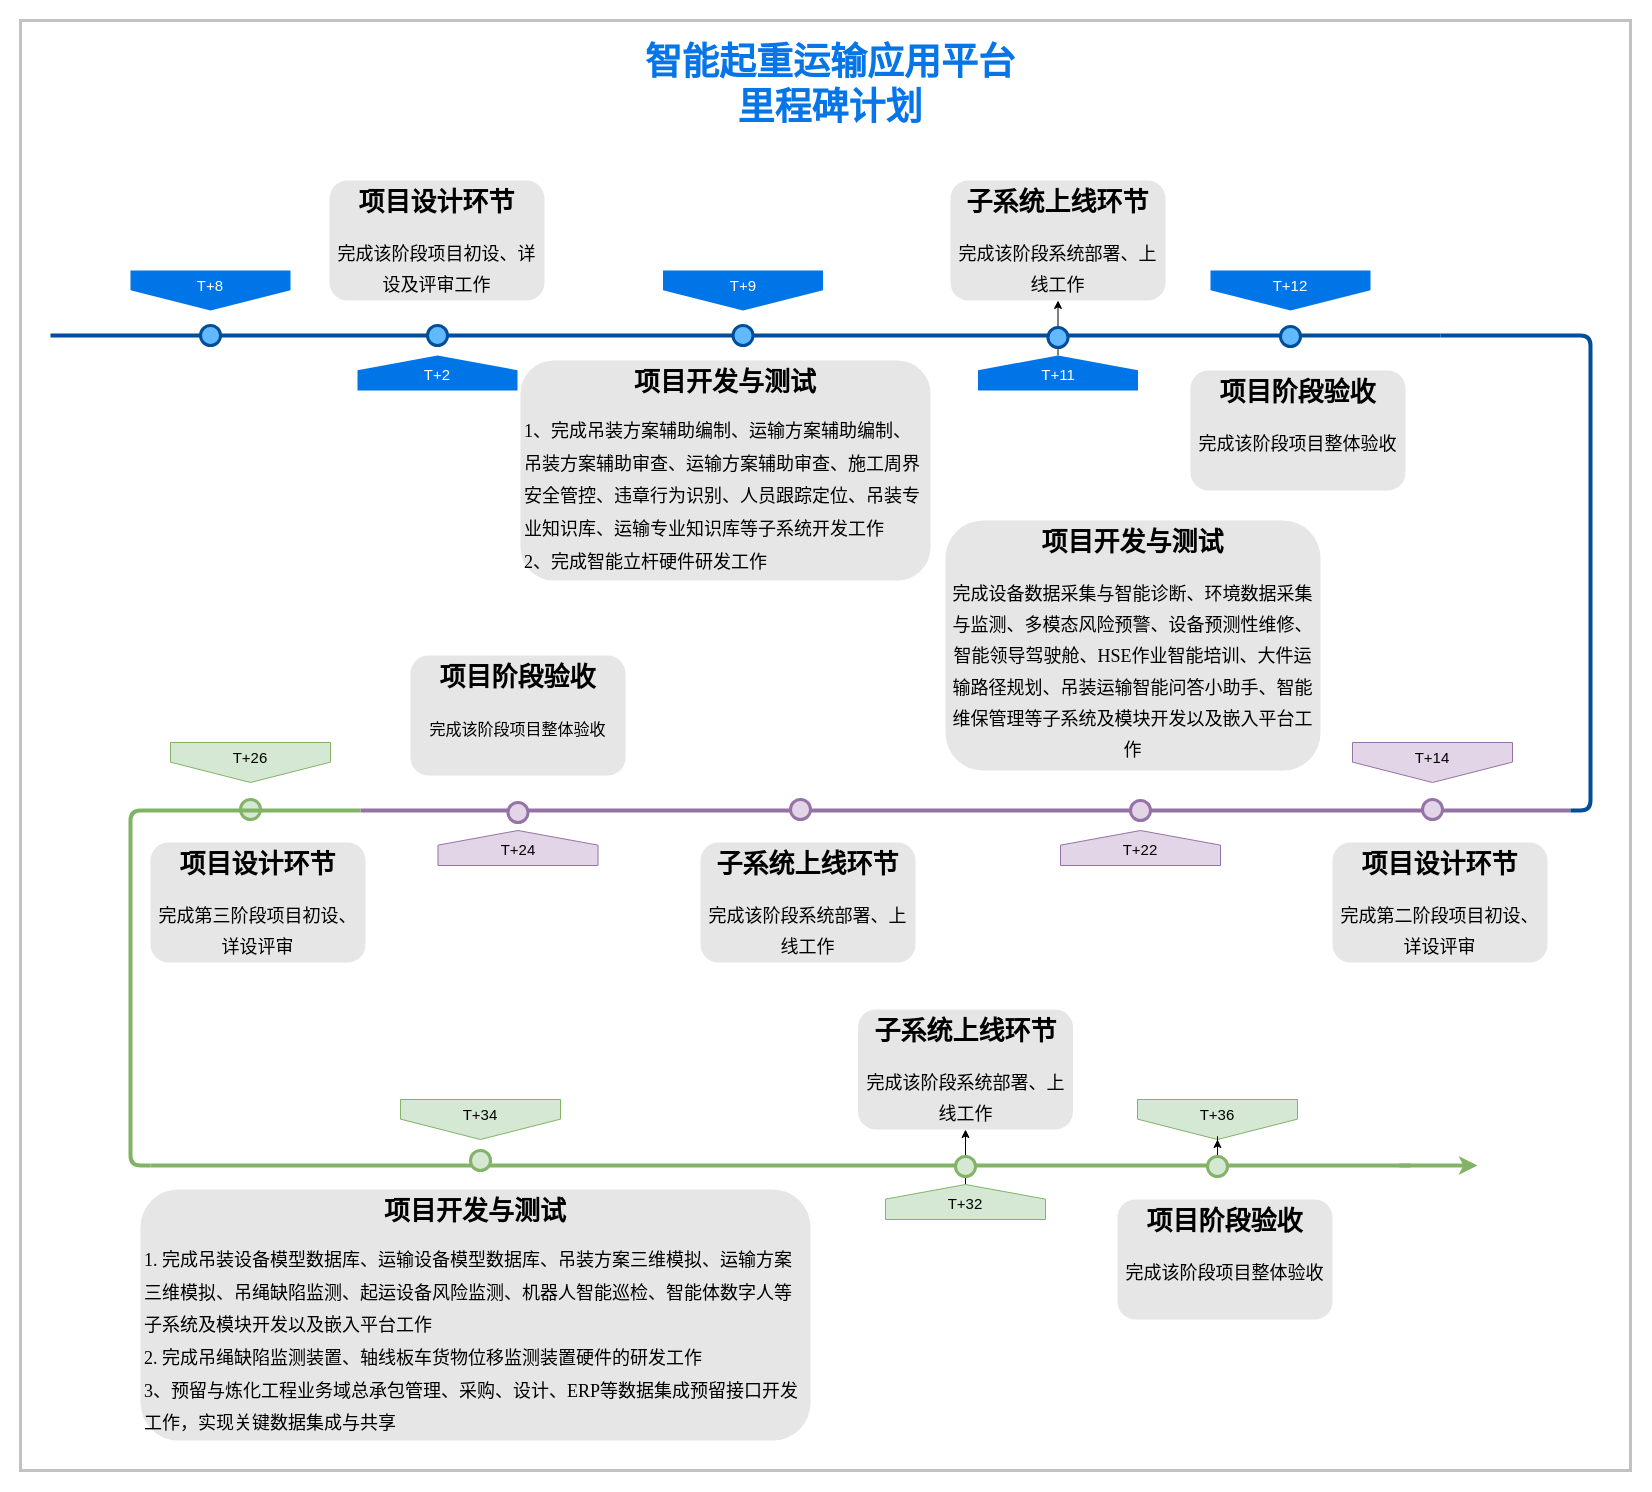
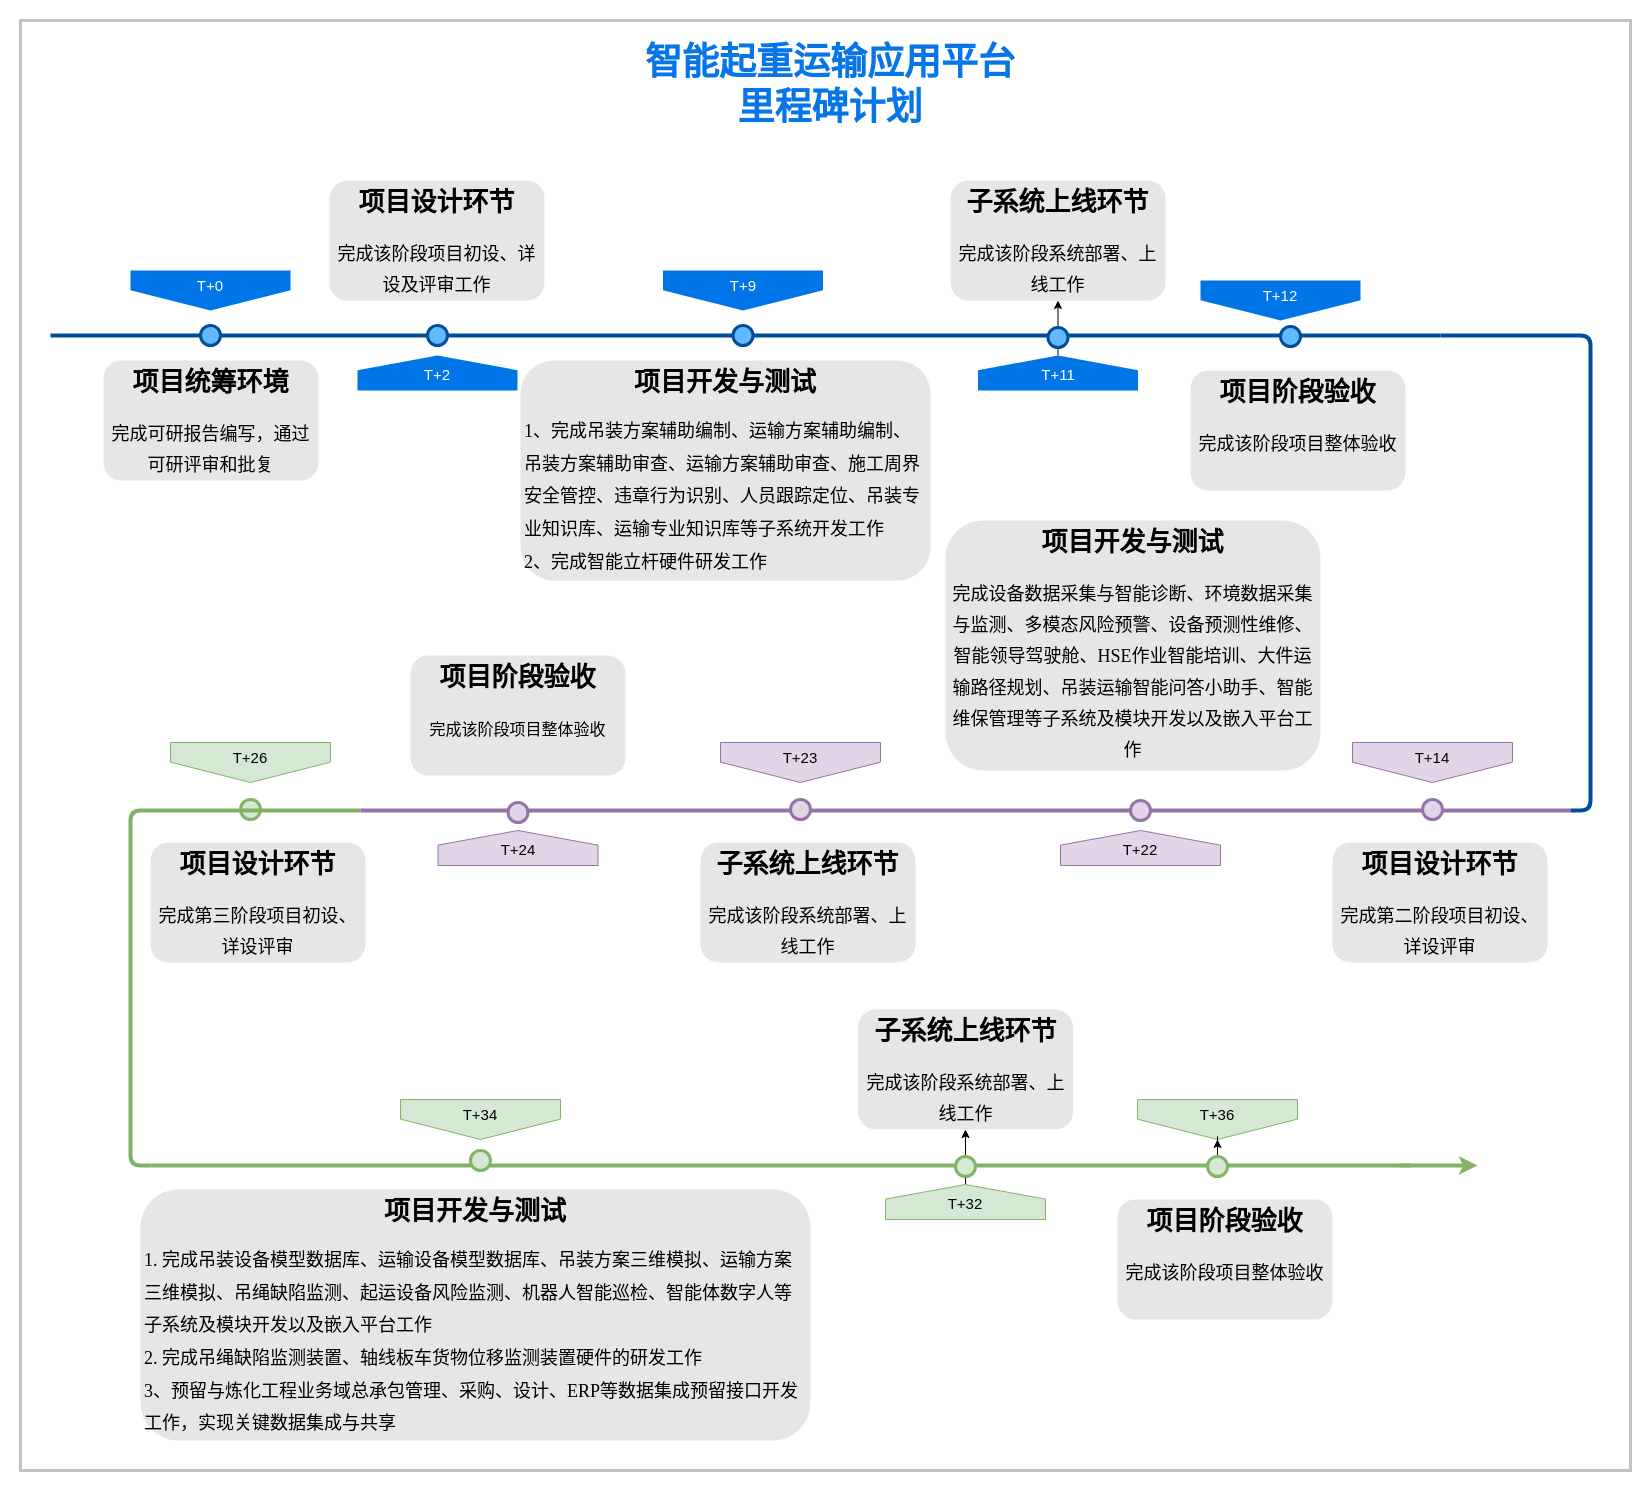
(211, 287) -> (211, 287)
(1291, 291) -> (1281, 301)
none -> (211, 421)
none -> (801, 763)
